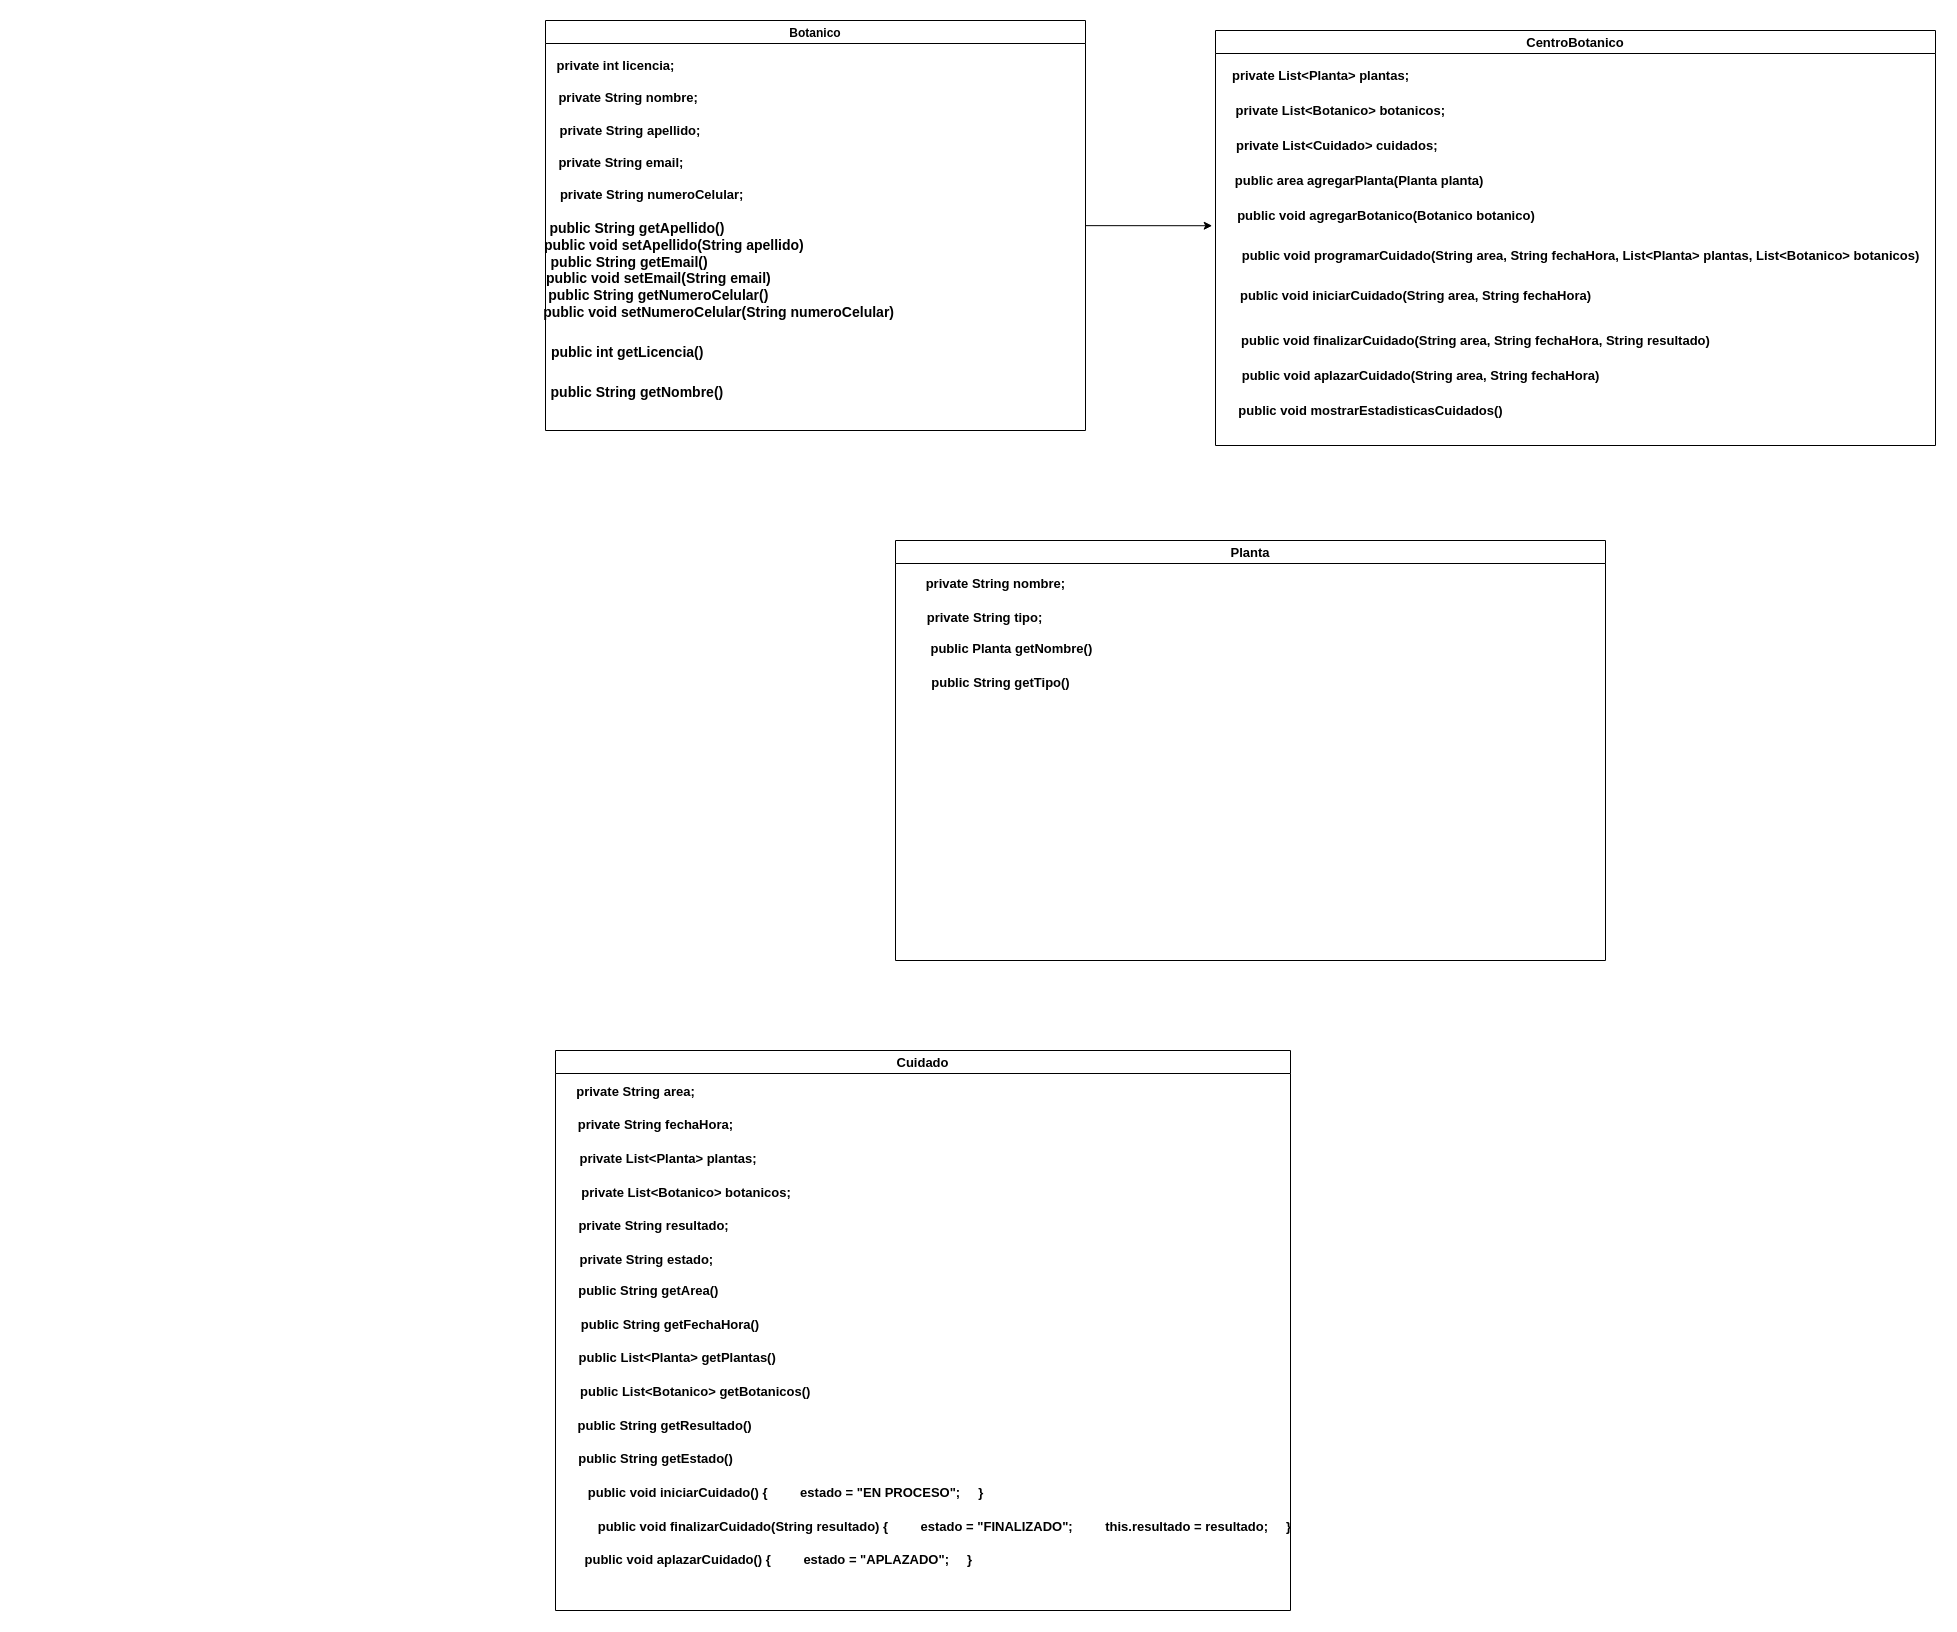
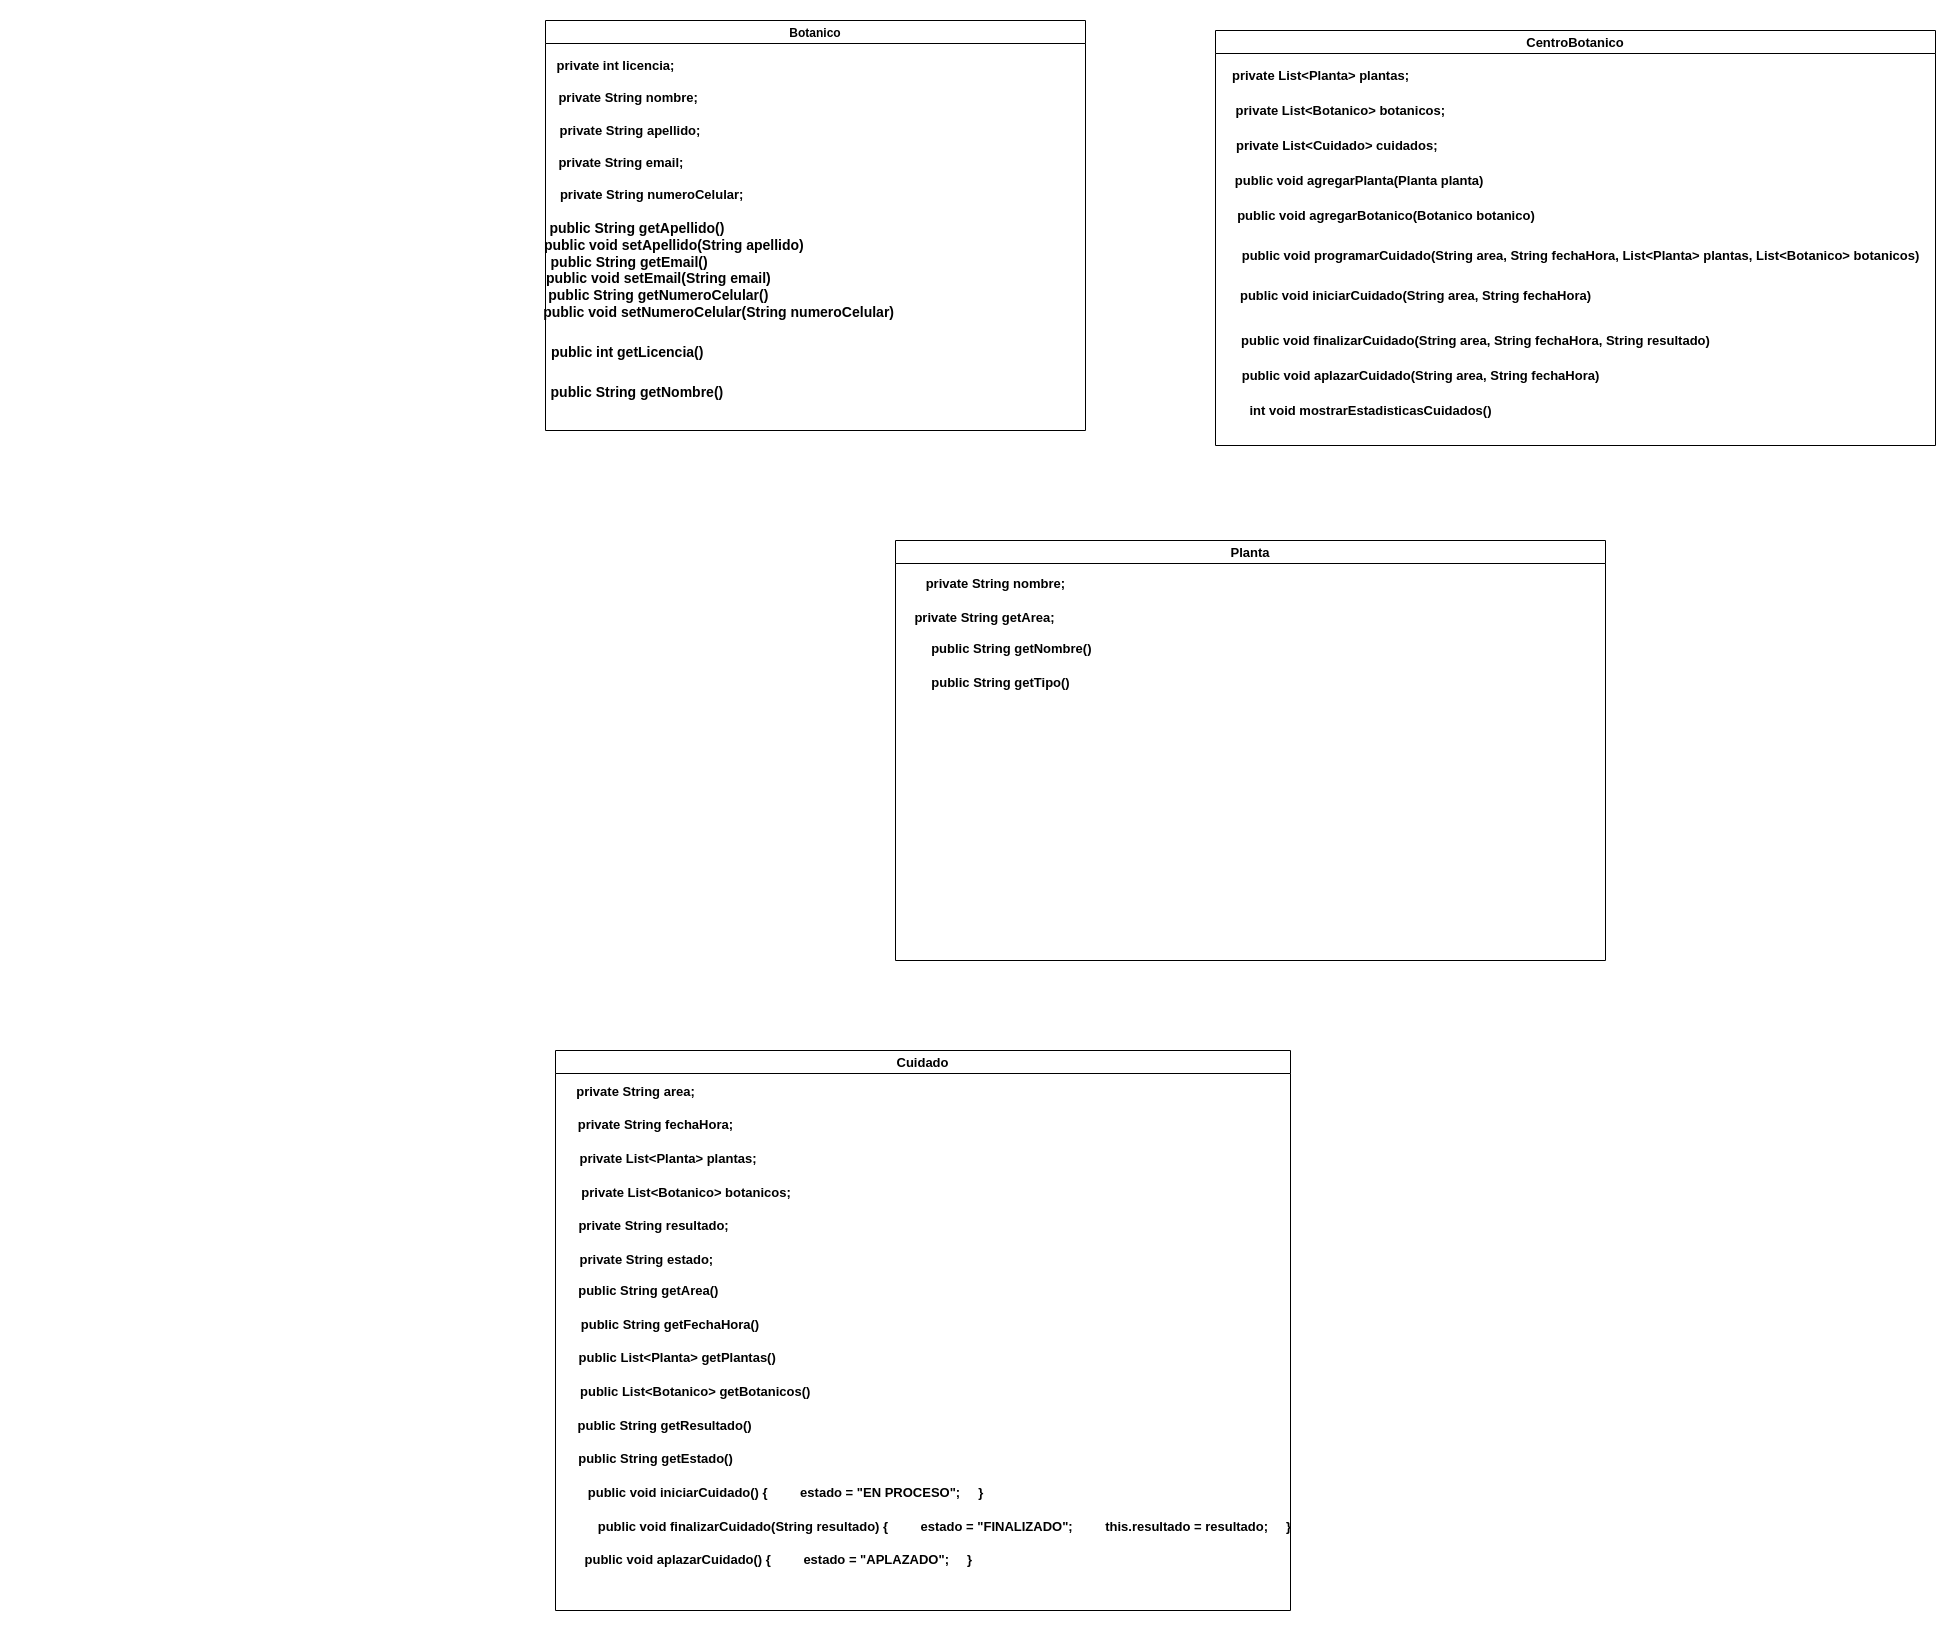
(1356, 181) -> (1356, 181)
(1146, 226) -> none
(1371, 411) -> (1371, 411)
(985, 601) -> (985, 601)
(1001, 666) -> (1001, 666)
